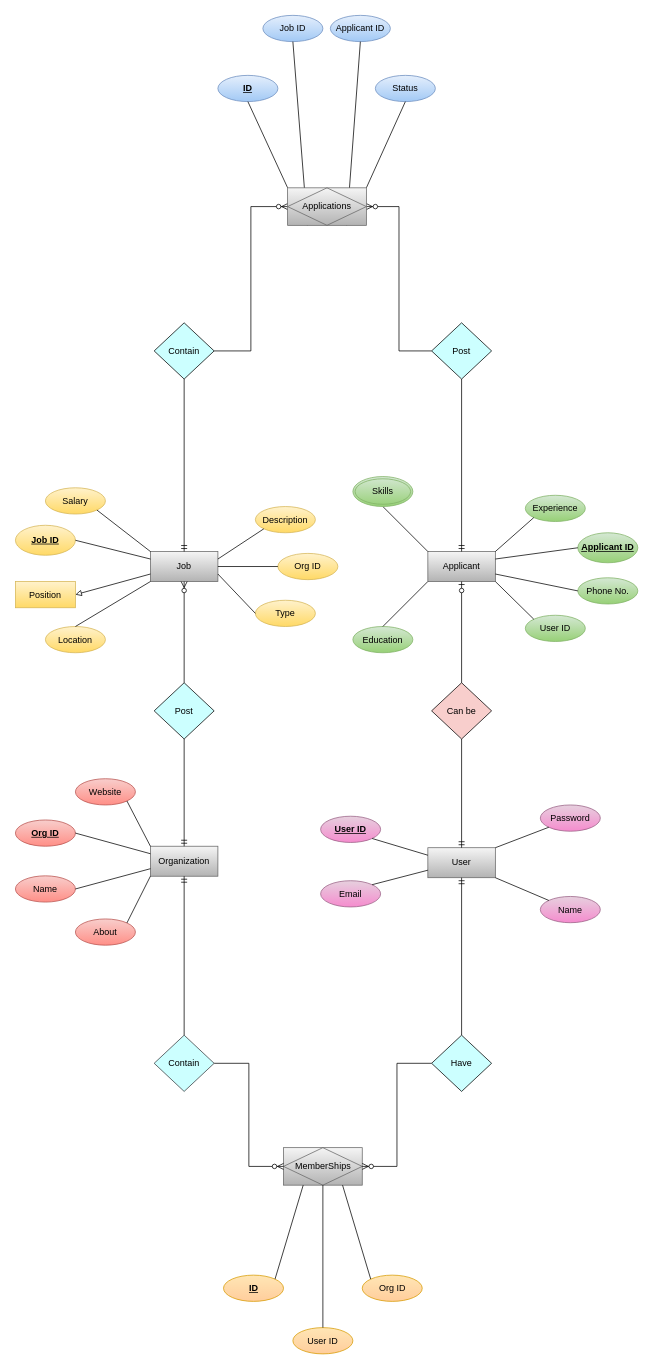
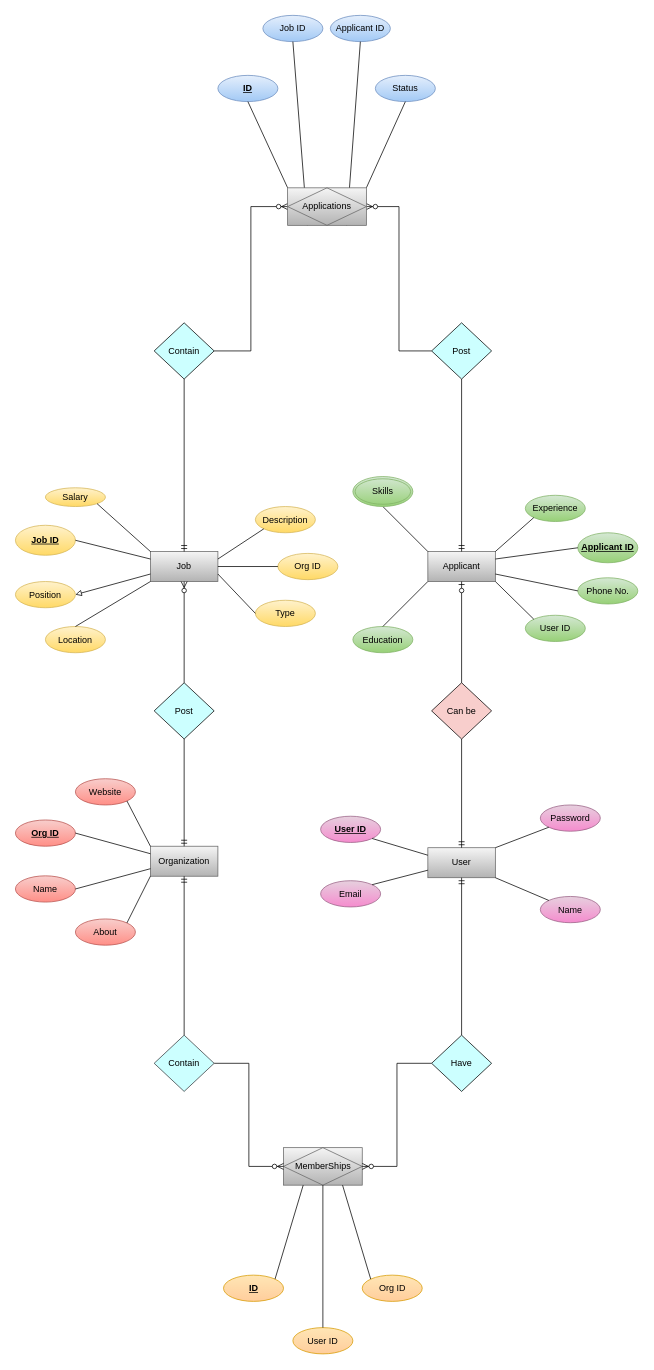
(75, 501) -> (75, 497)
(45, 595) -> (45, 595)
